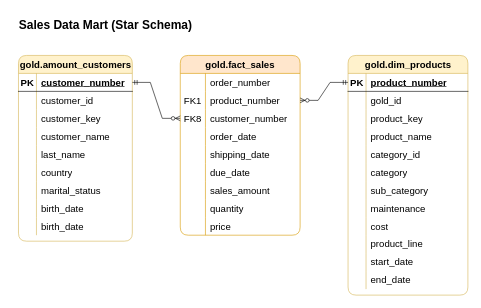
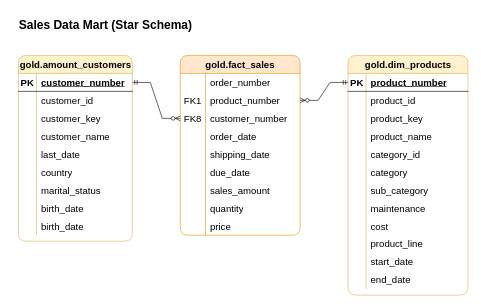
(383, 101) -> (390, 101)
(58, 155) -> (58, 155)
